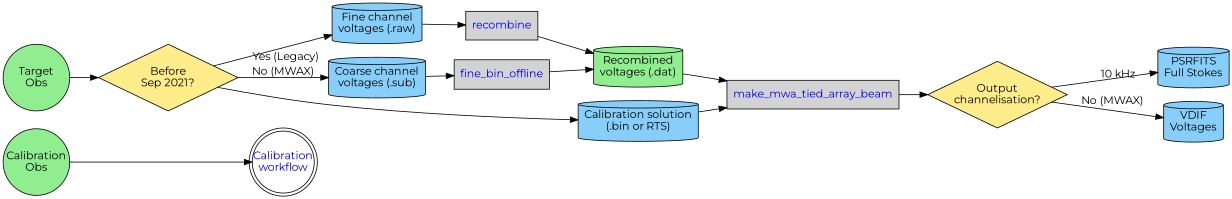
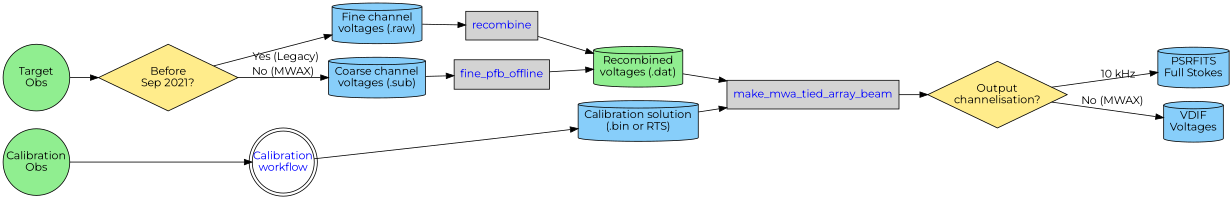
(502, 74) -> (502, 74)
(393, 111) -> (442, 144)
